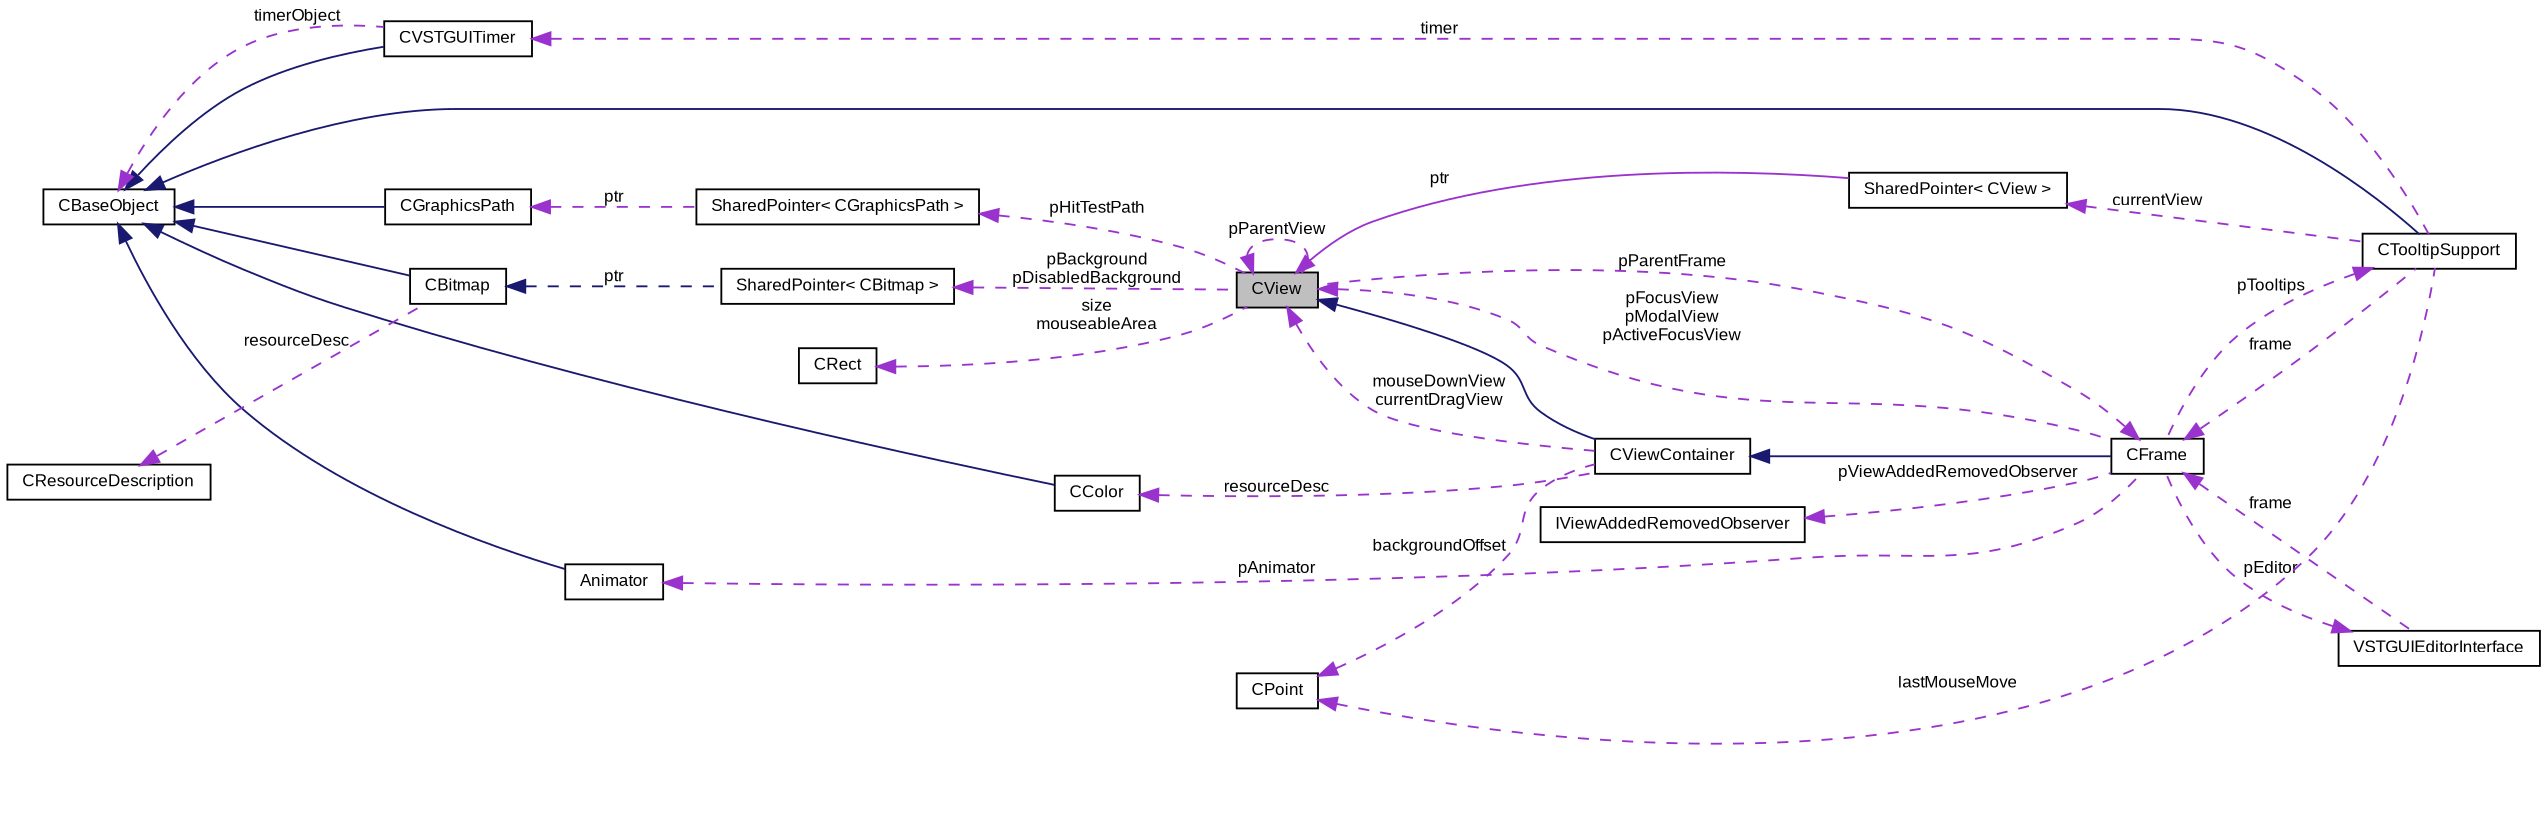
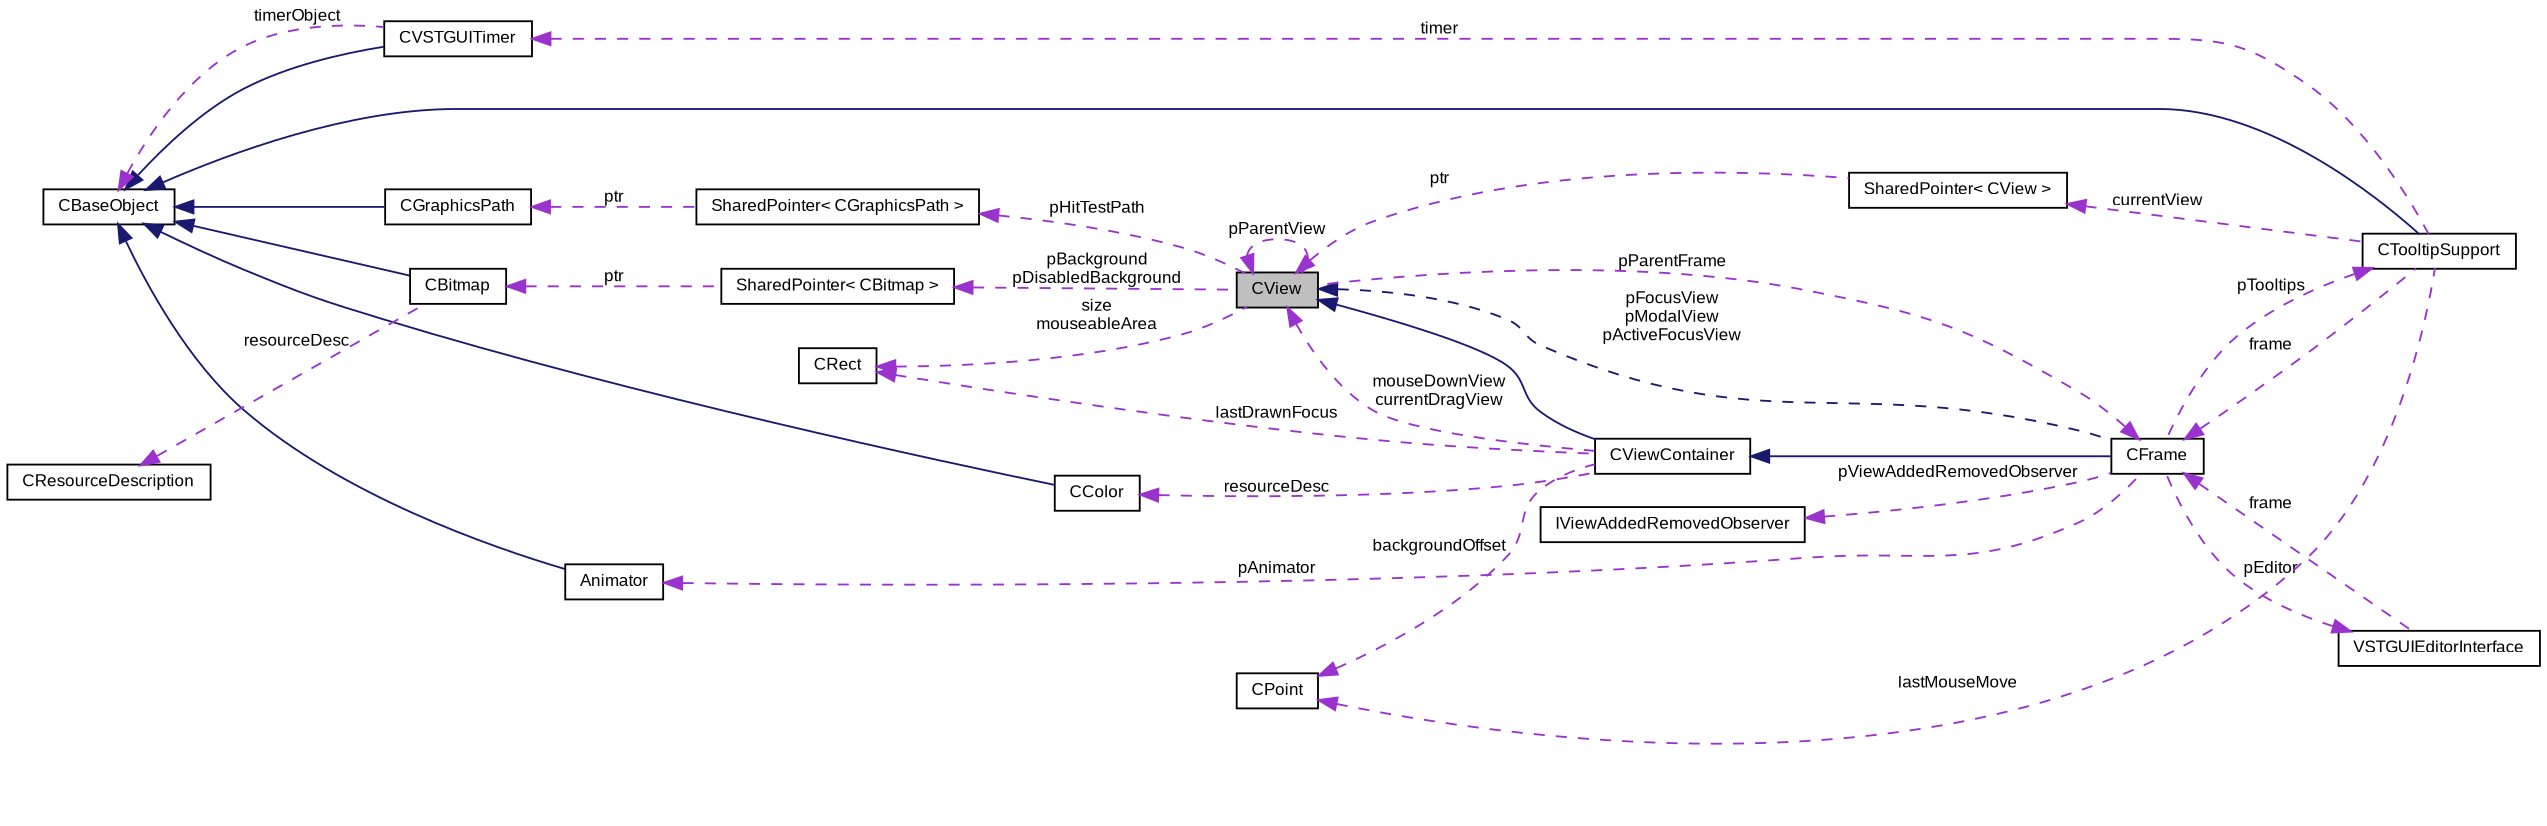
(1571, 180) -> (1571, 180)
(623, 286) -> (623, 286)
(1716, 395) -> (1716, 395)
none -> (1244, 425)
